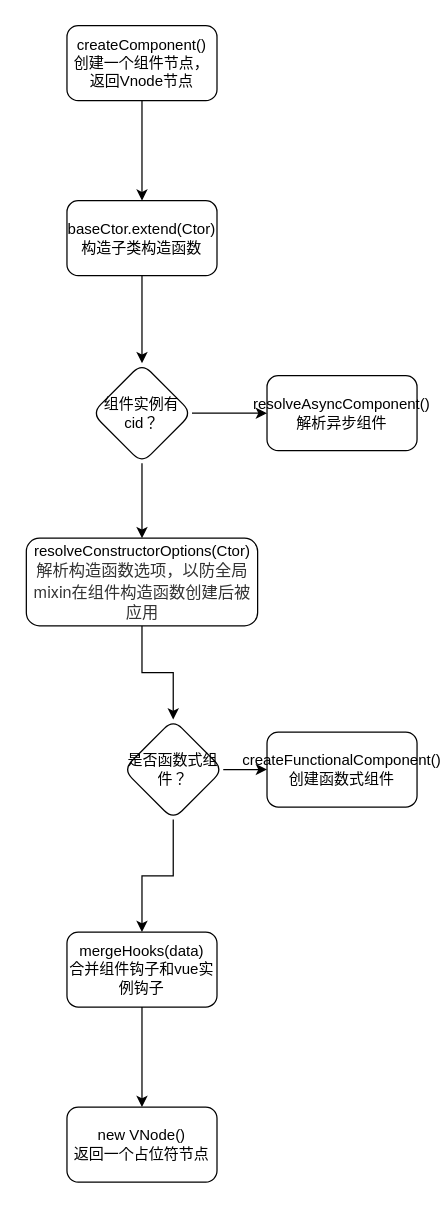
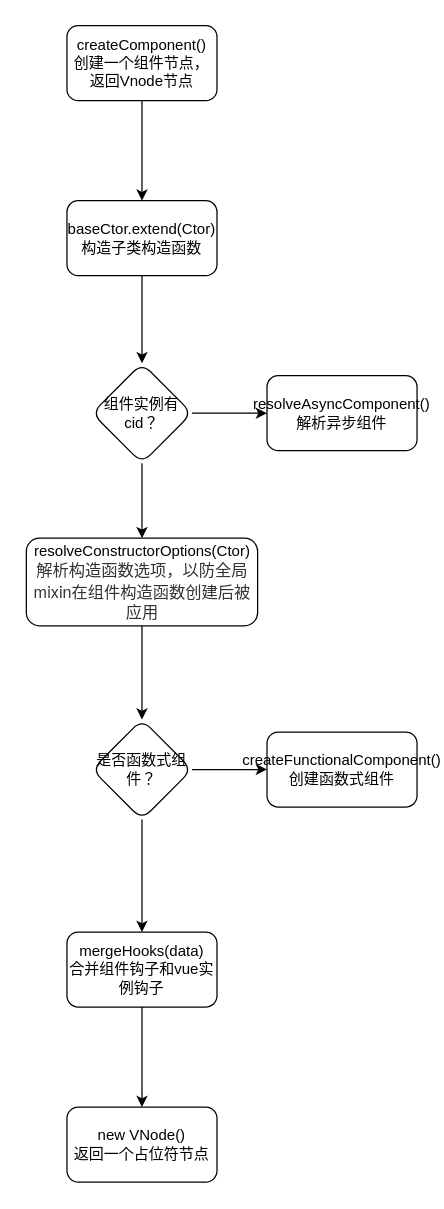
(173, 769) -> (142, 769)
